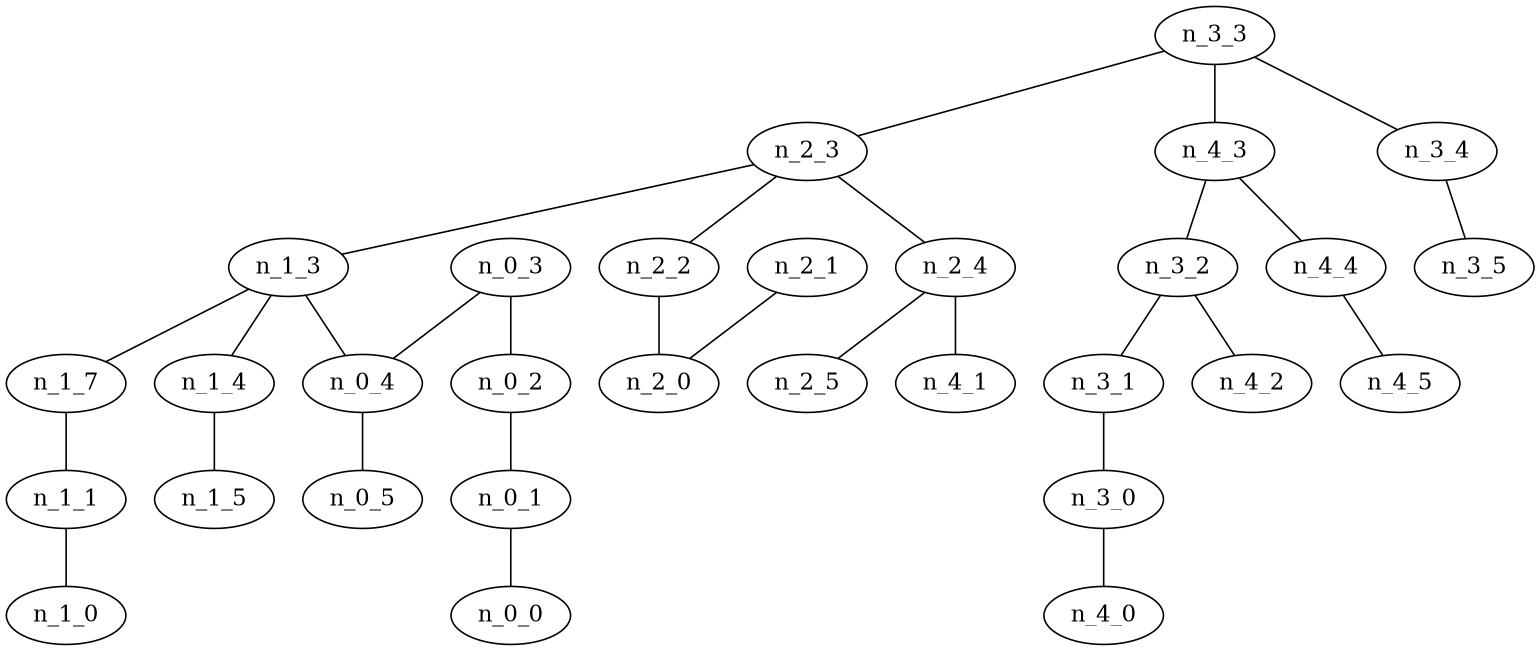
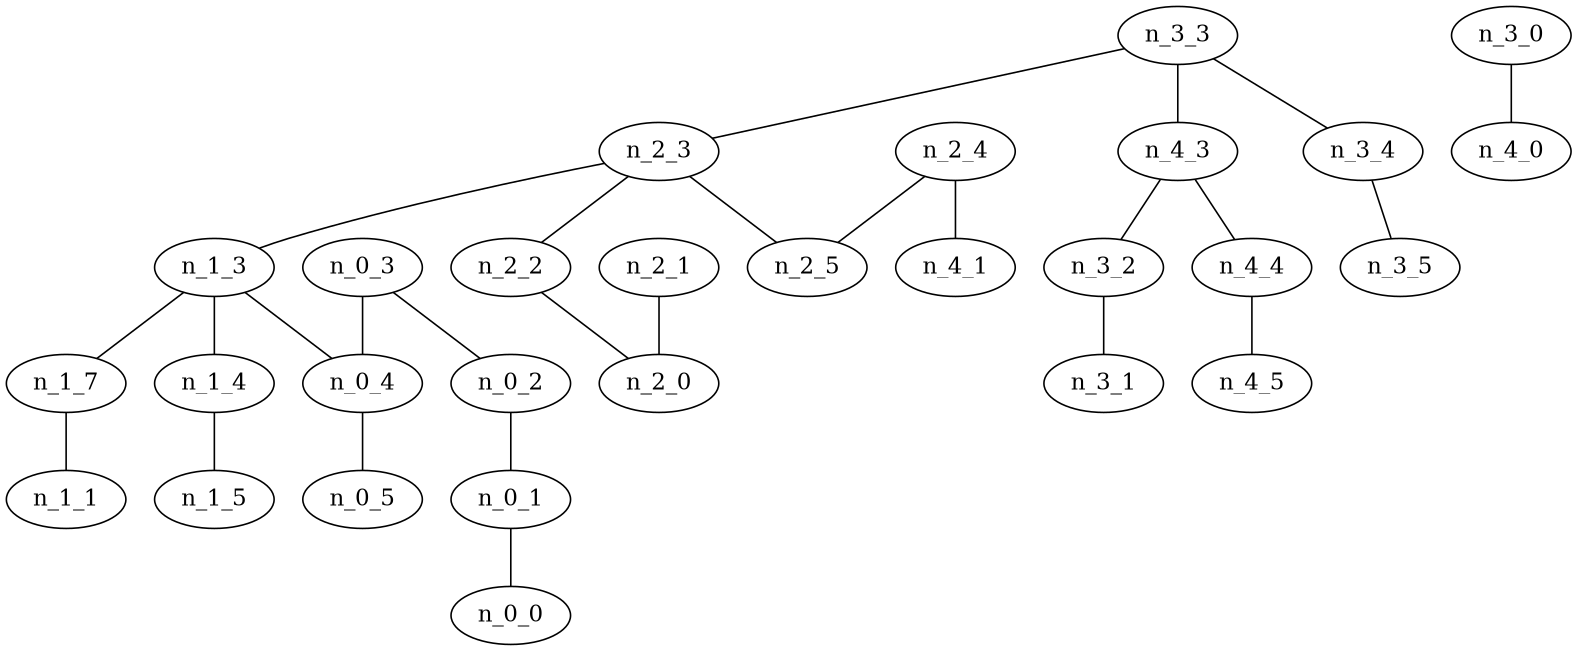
(881, 209) -> (733, 209)
(1252, 383) -> none
(1104, 442) -> none
(66, 615) -> none
